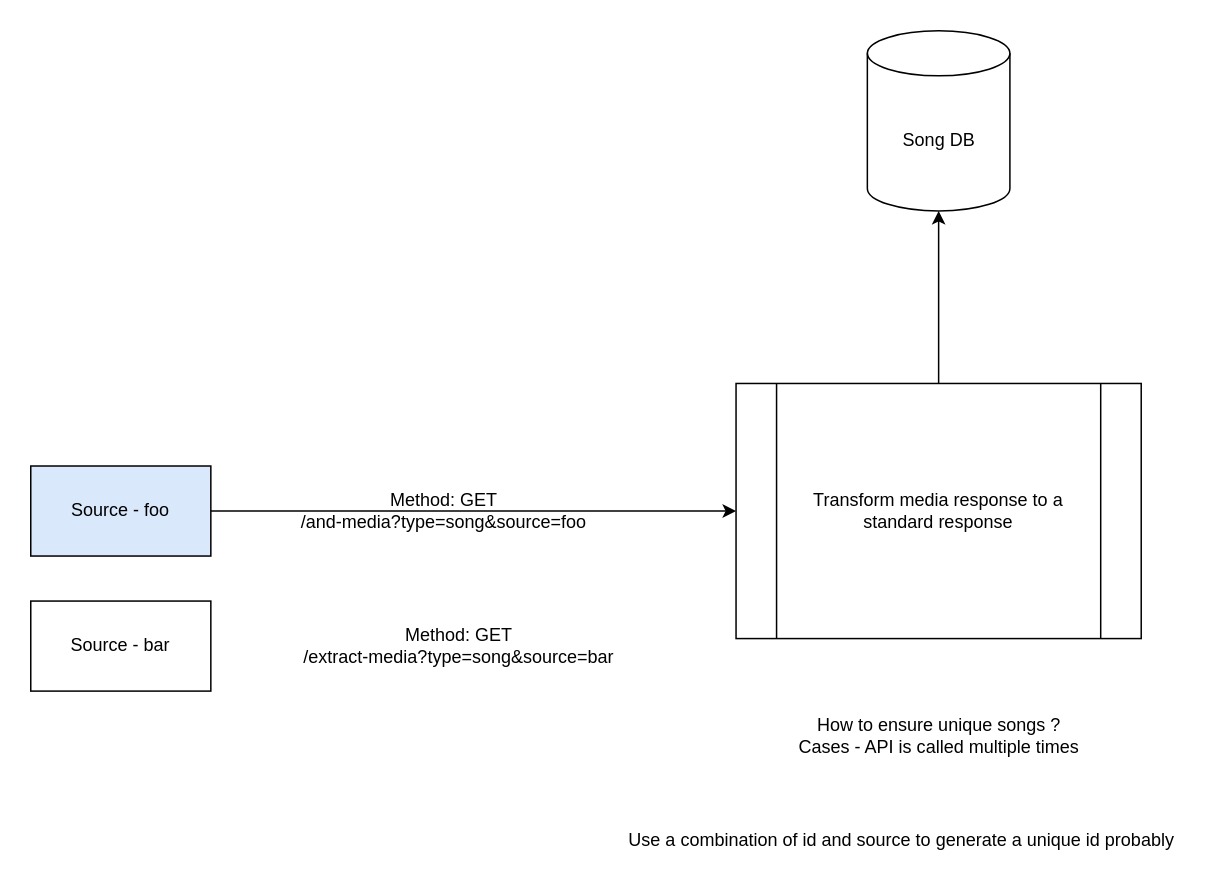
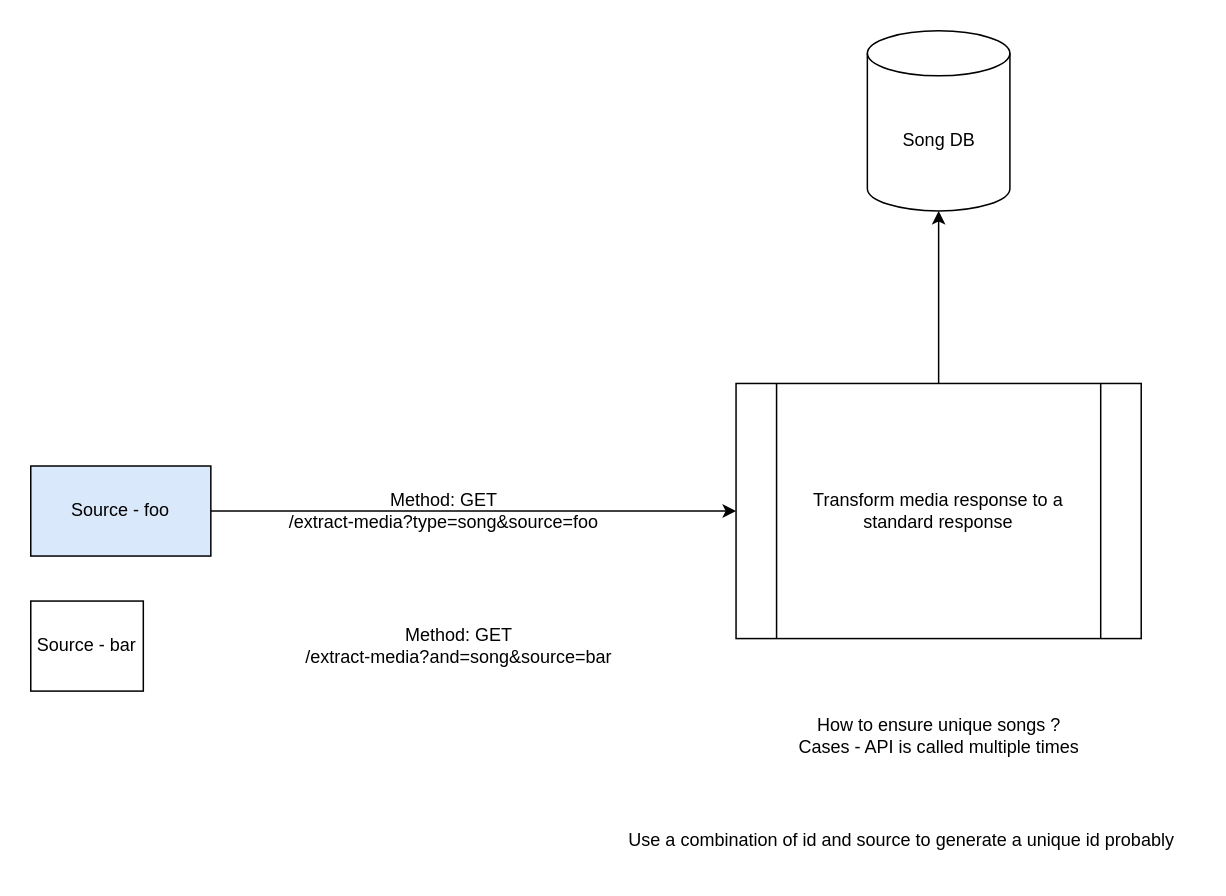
(444, 511) -> (444, 511)
(121, 646) -> (87, 646)
(459, 646) -> (459, 646)
